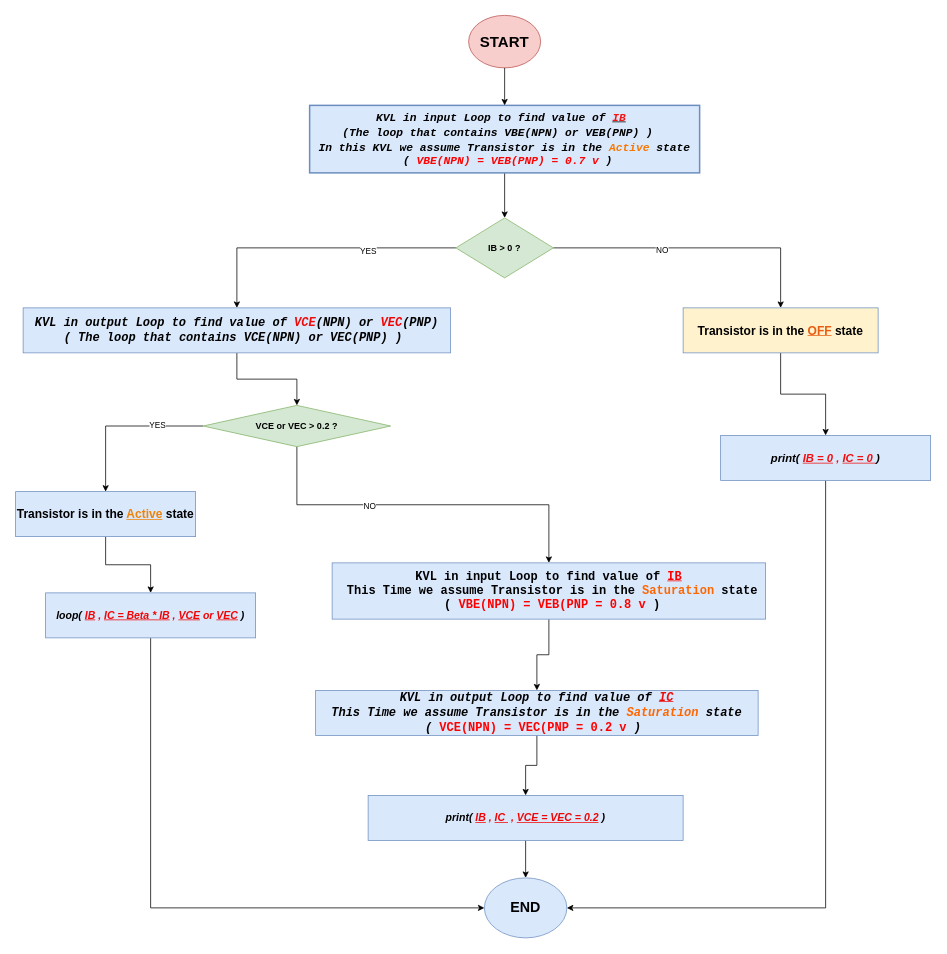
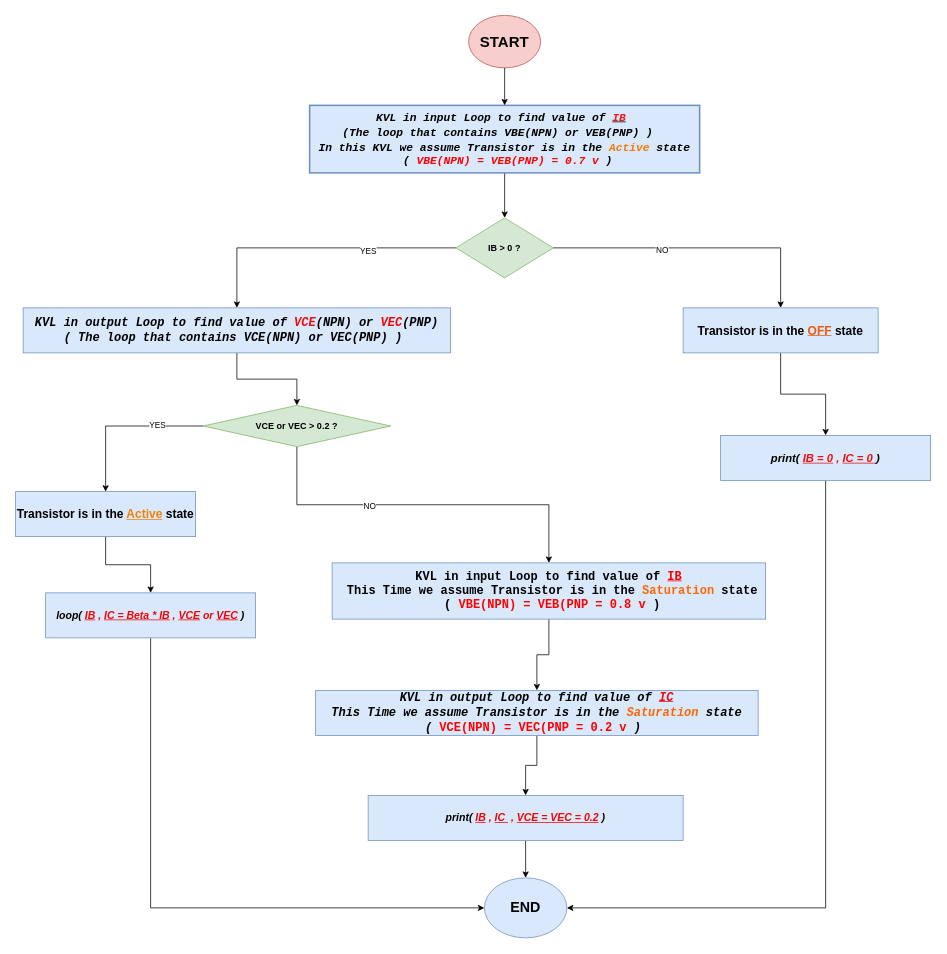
(780, 330) -> (780, 330)
